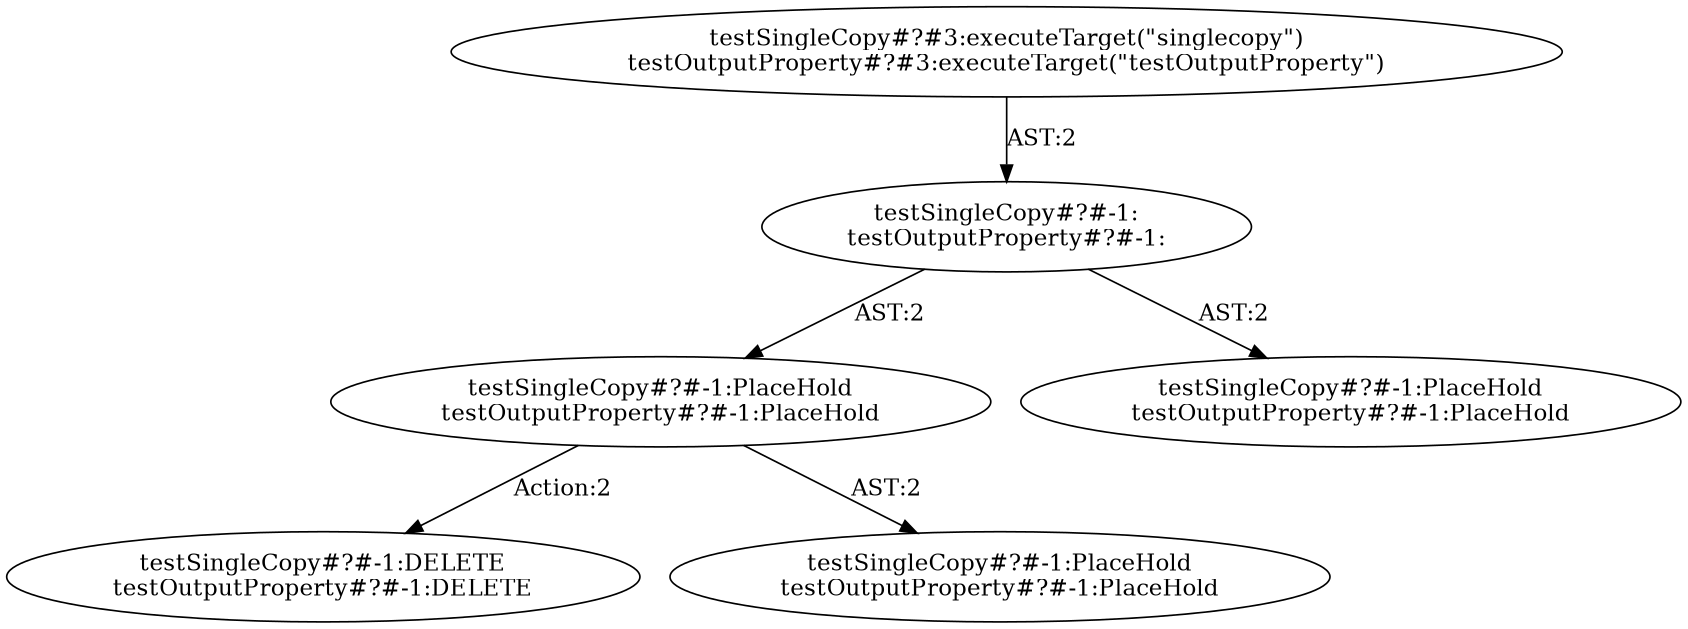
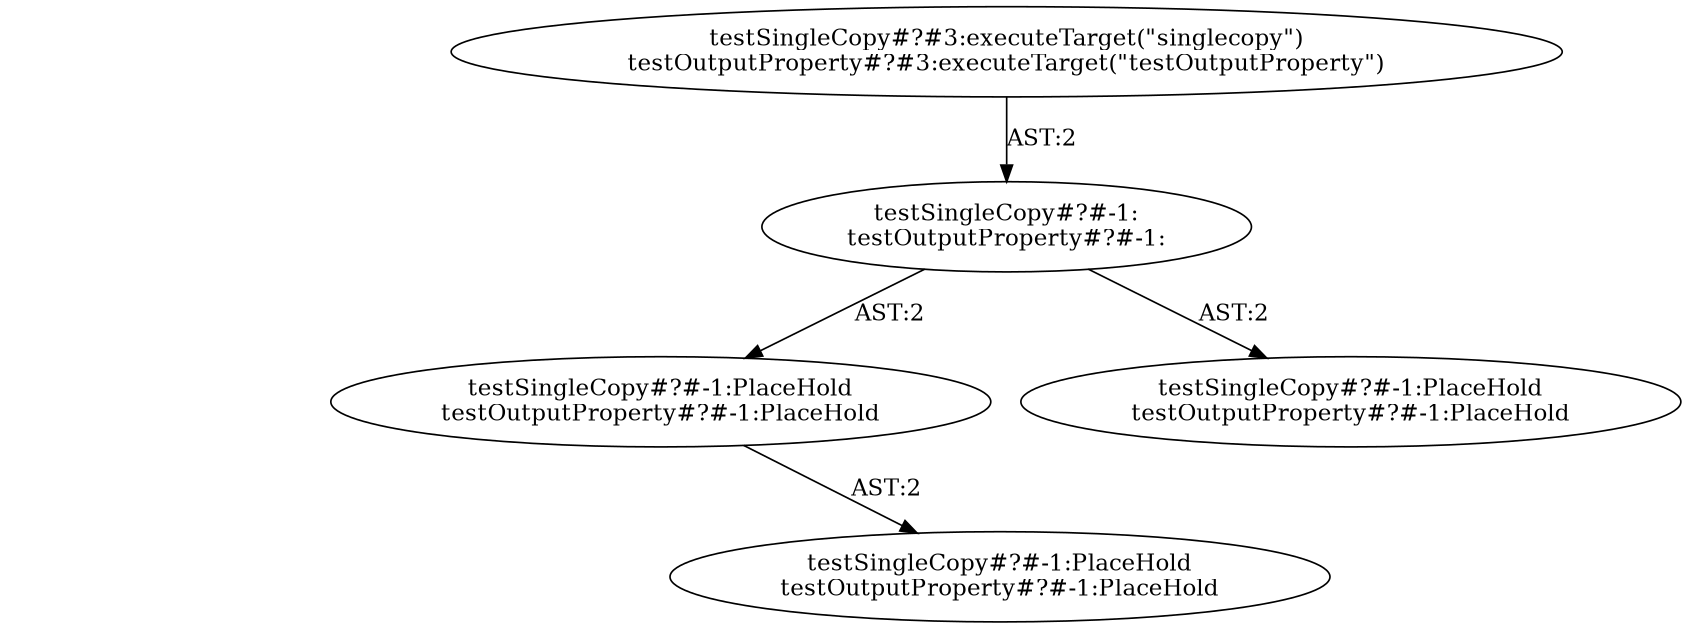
(323, 577) -> none
